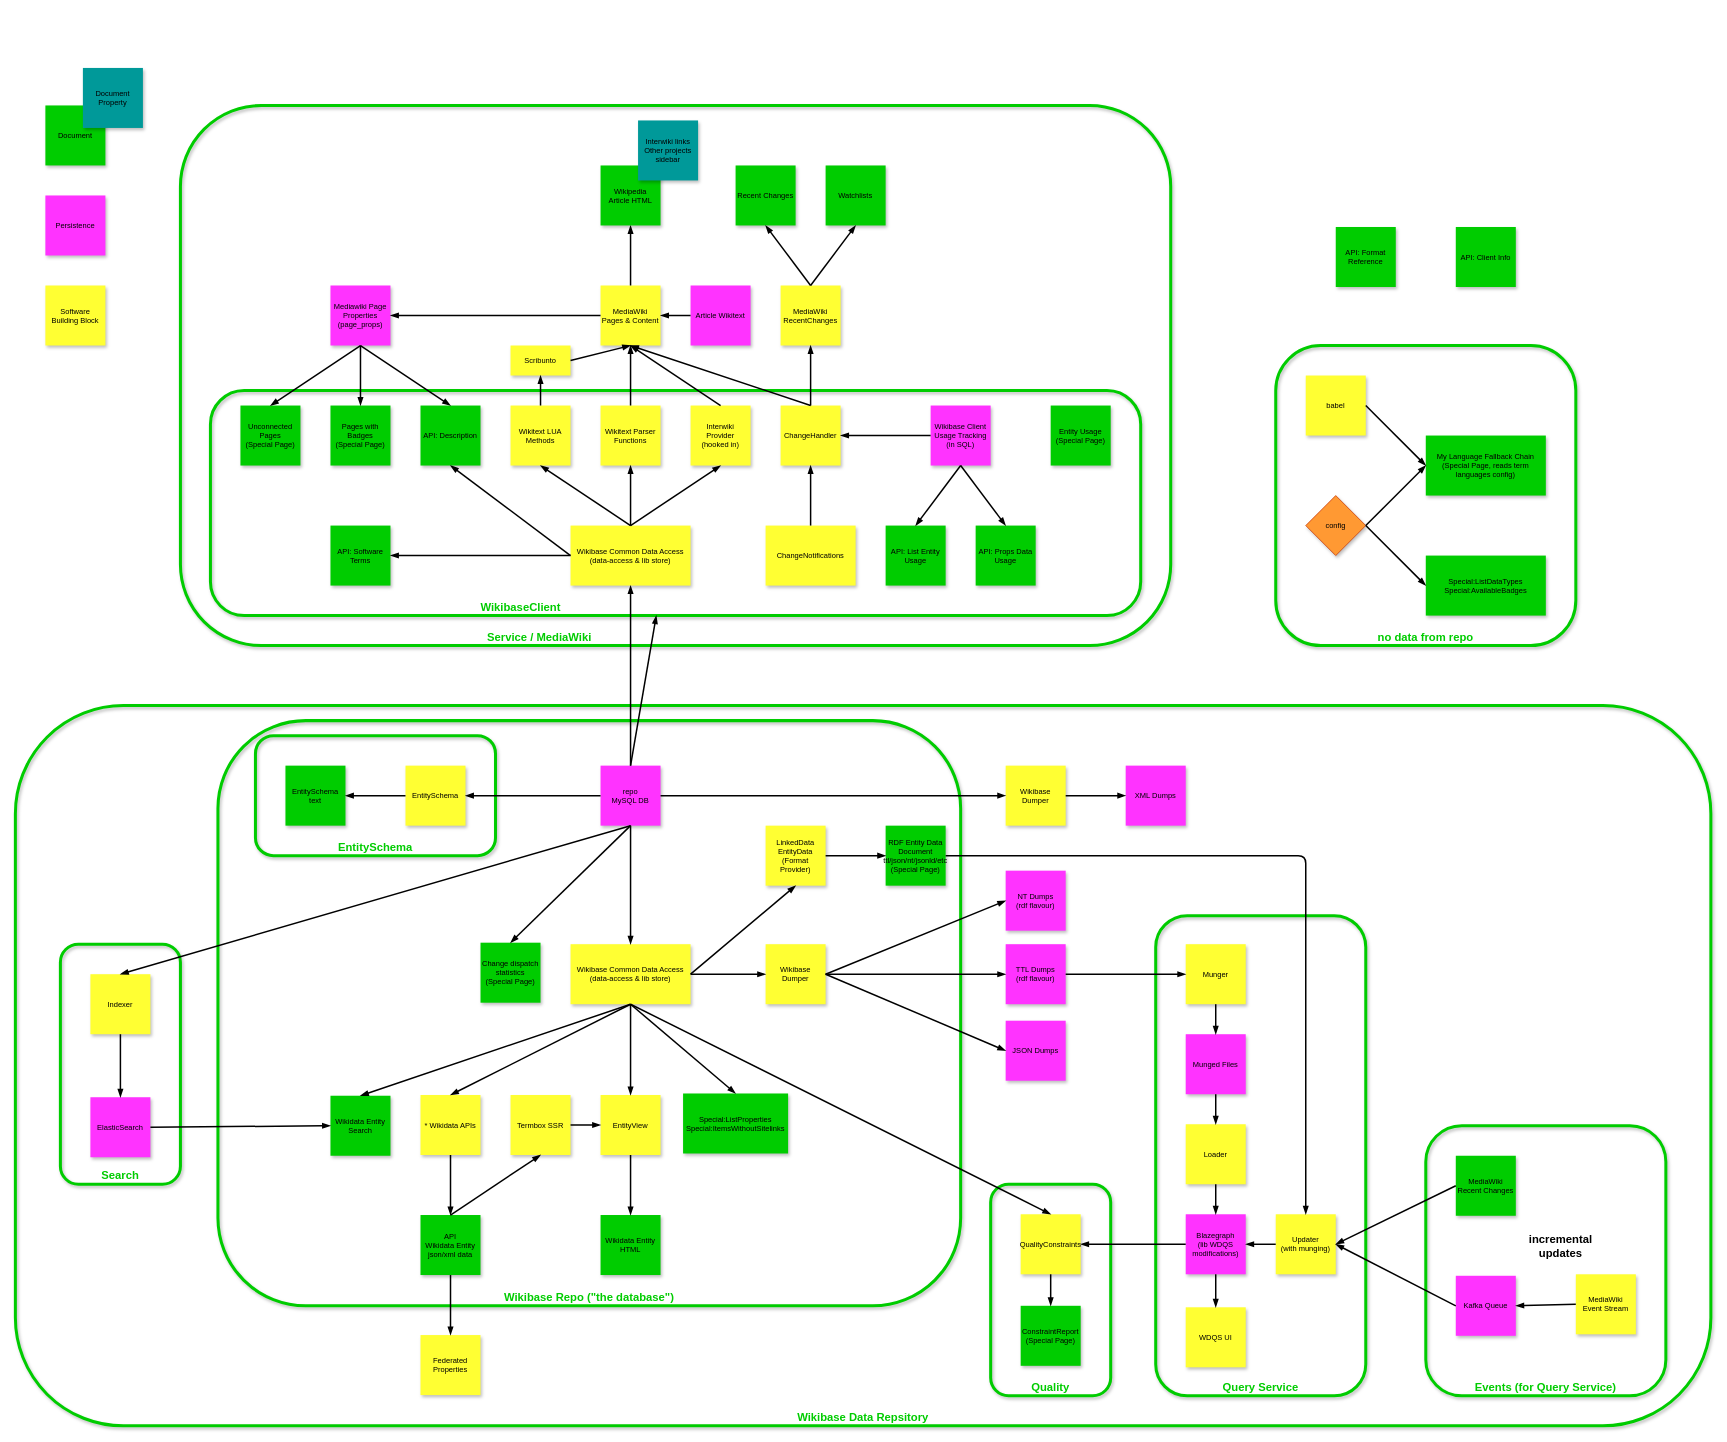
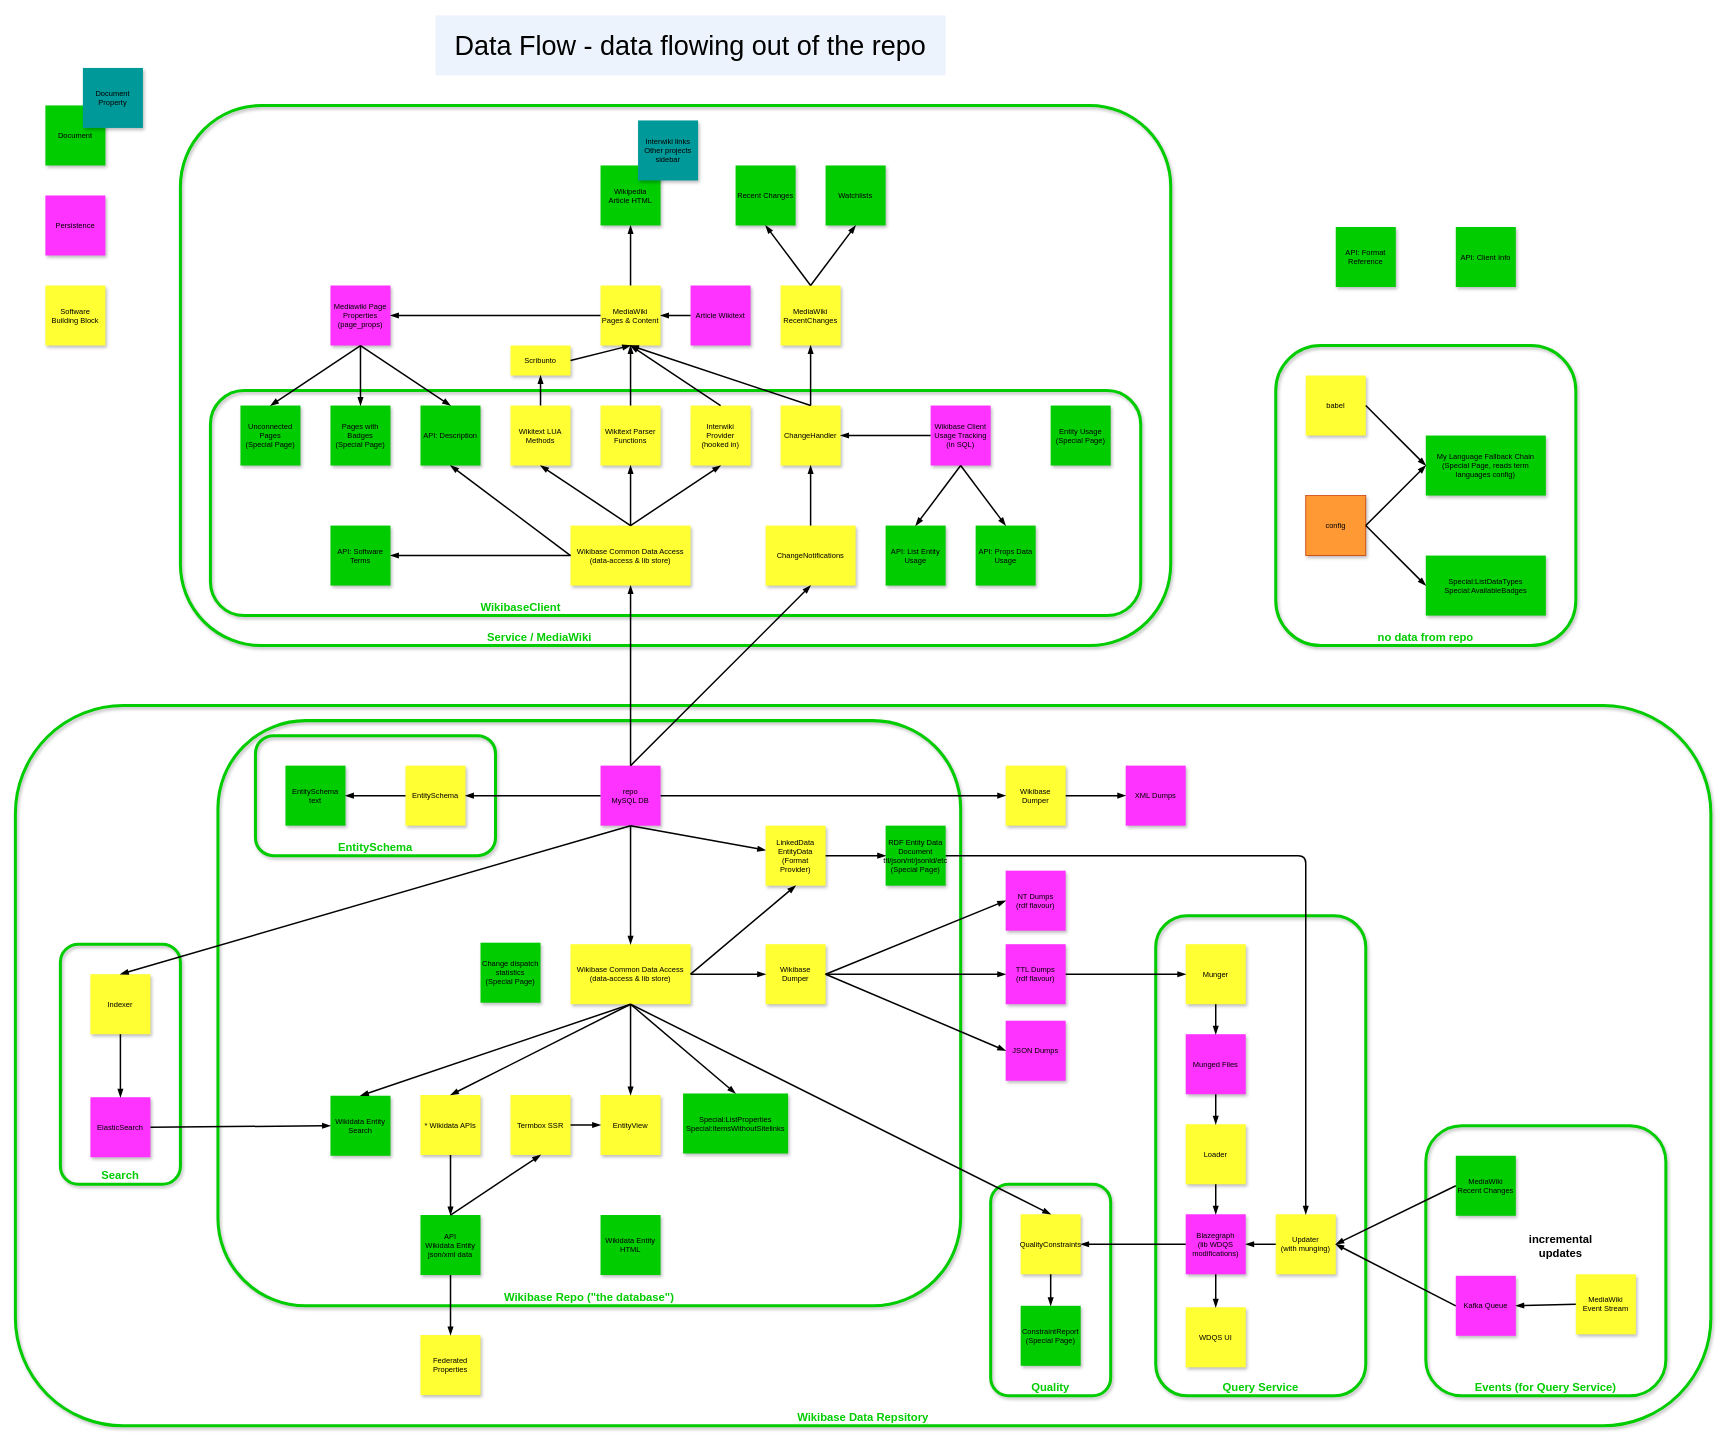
none -> (690, 45)
(1335, 525) -> (1335, 525)
(643, 691) -> (718, 677)
(572, 882) -> (695, 837)
(630, 1181) -> none
